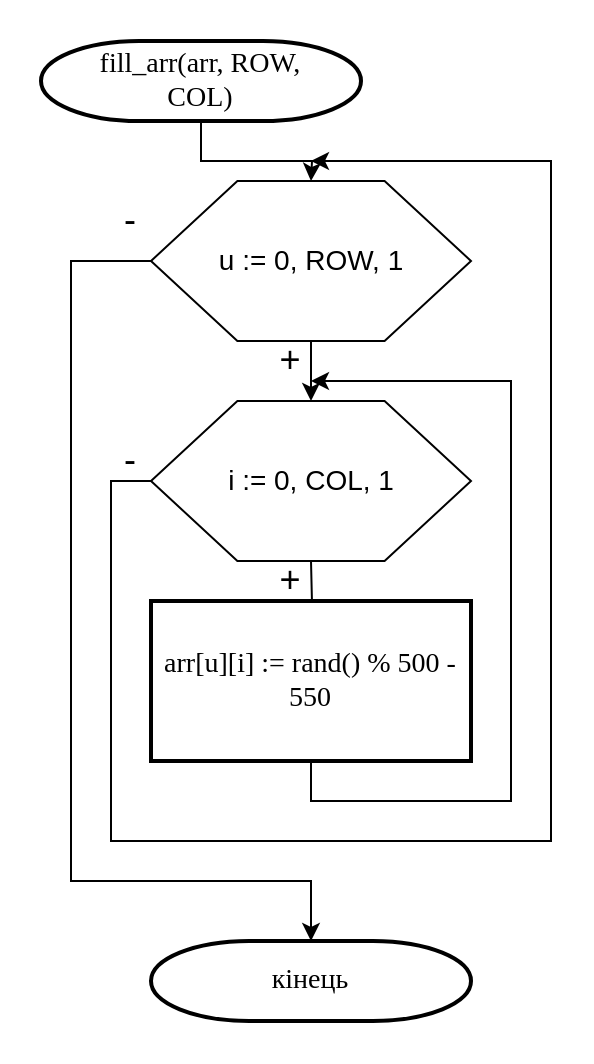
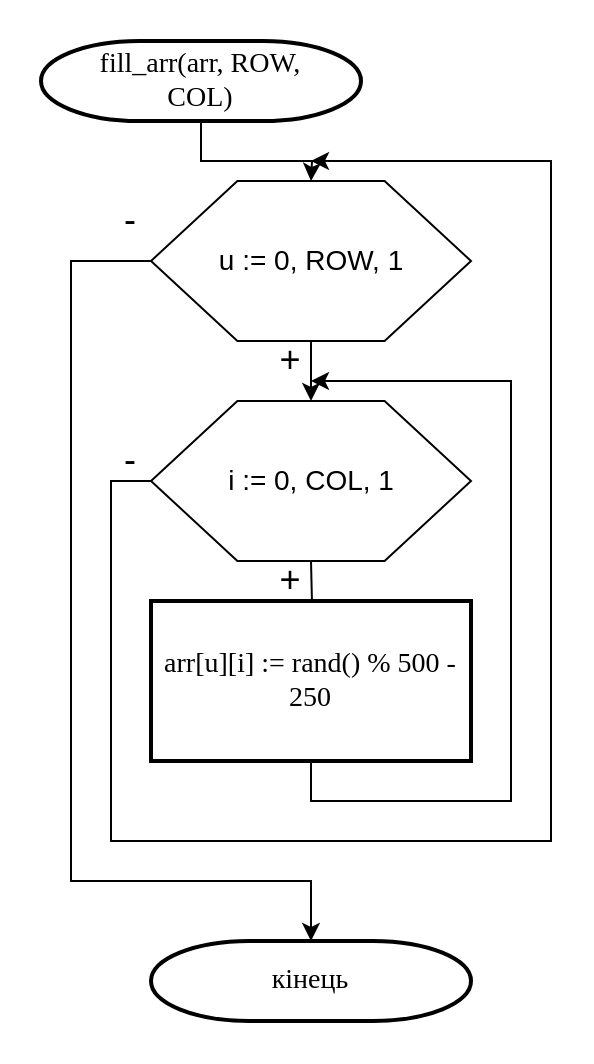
(311, 681) -> (311, 681)
